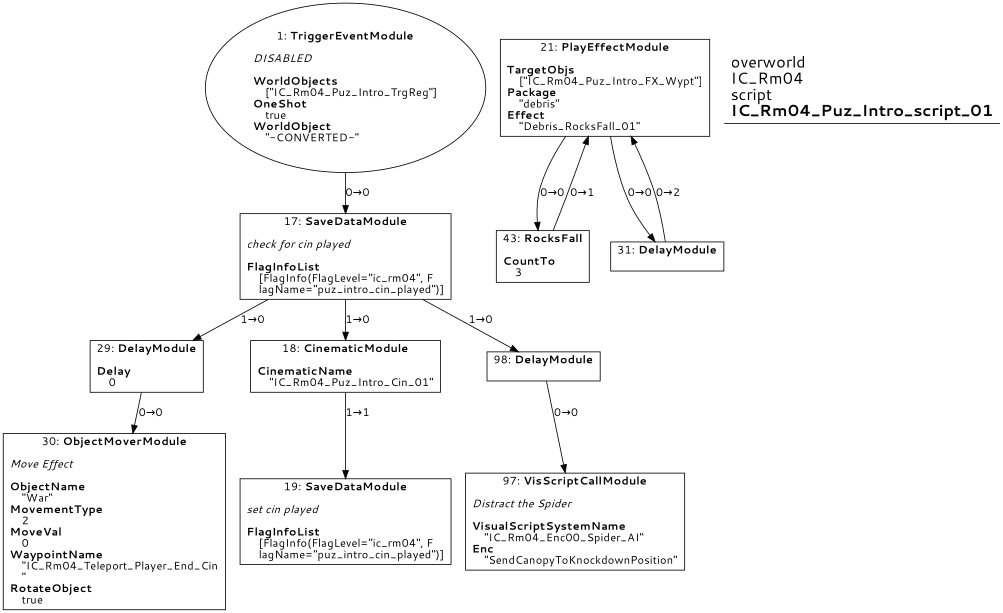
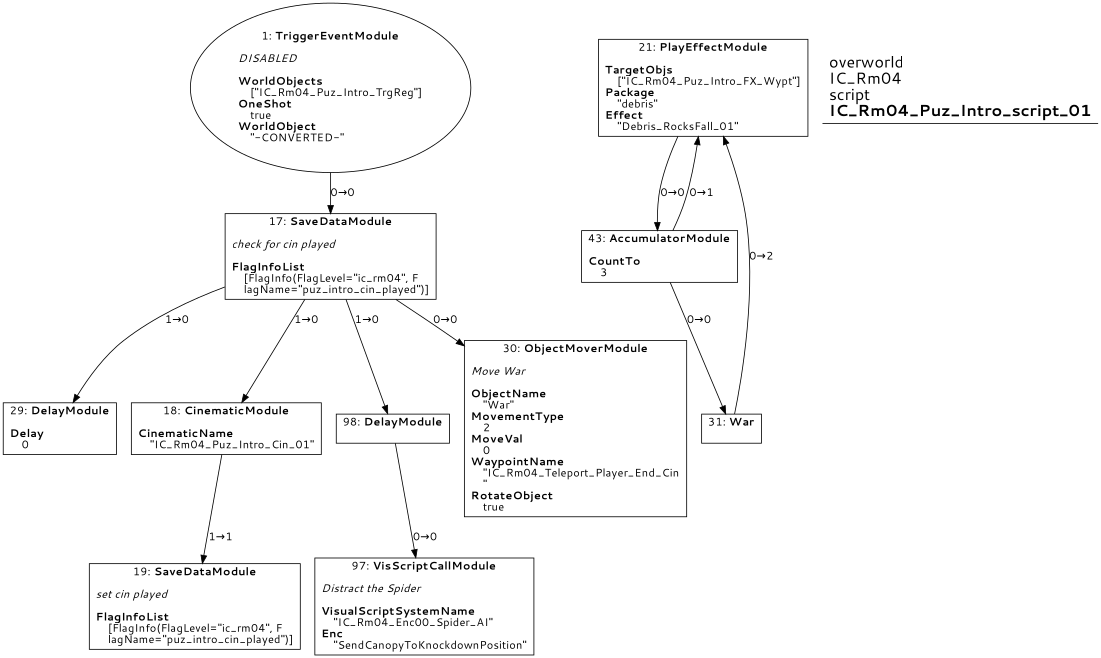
(624, 189) -> (696, 344)
(553, 239) -> (670, 239)
(678, 250) -> (742, 422)
(138, 409) -> (427, 320)
(42, 464) -> (498, 371)
